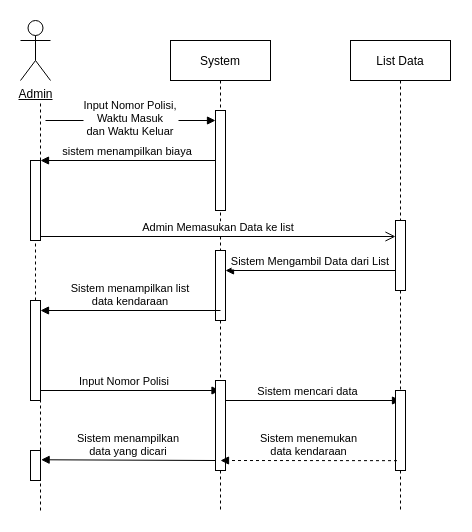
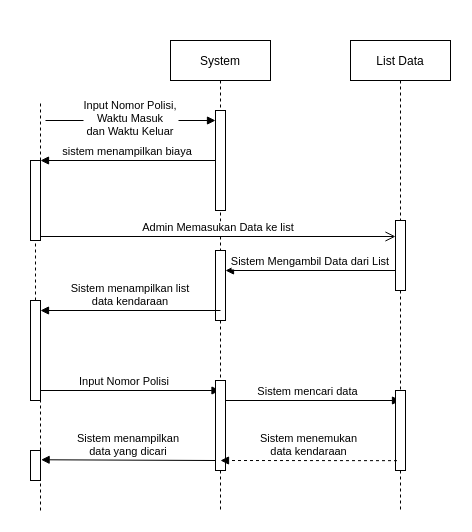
(36, 51) -> none
